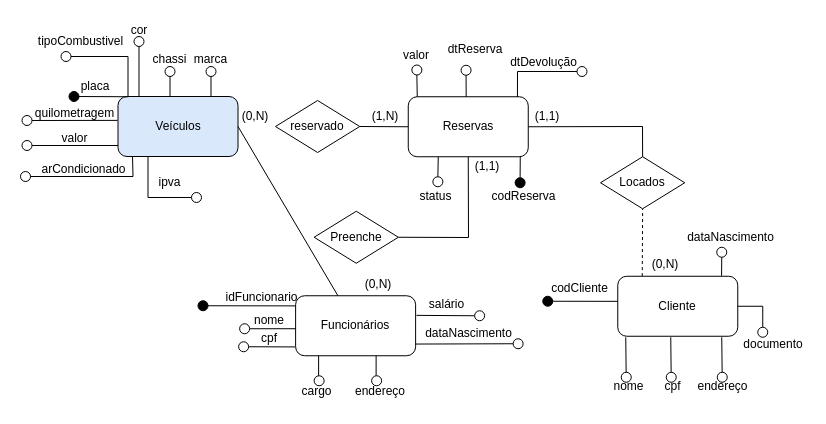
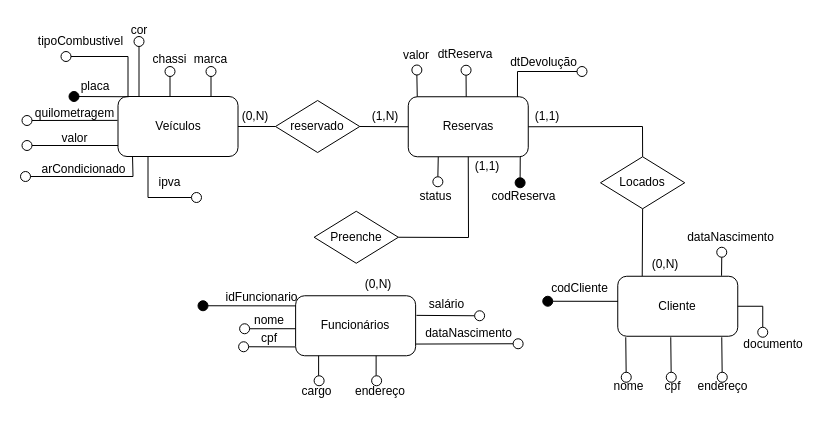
(476, 49) -> (466, 54)
(178, 127) -> (178, 127)
(288, 211) -> (256, 127)
(642, 242) -> (642, 242)
